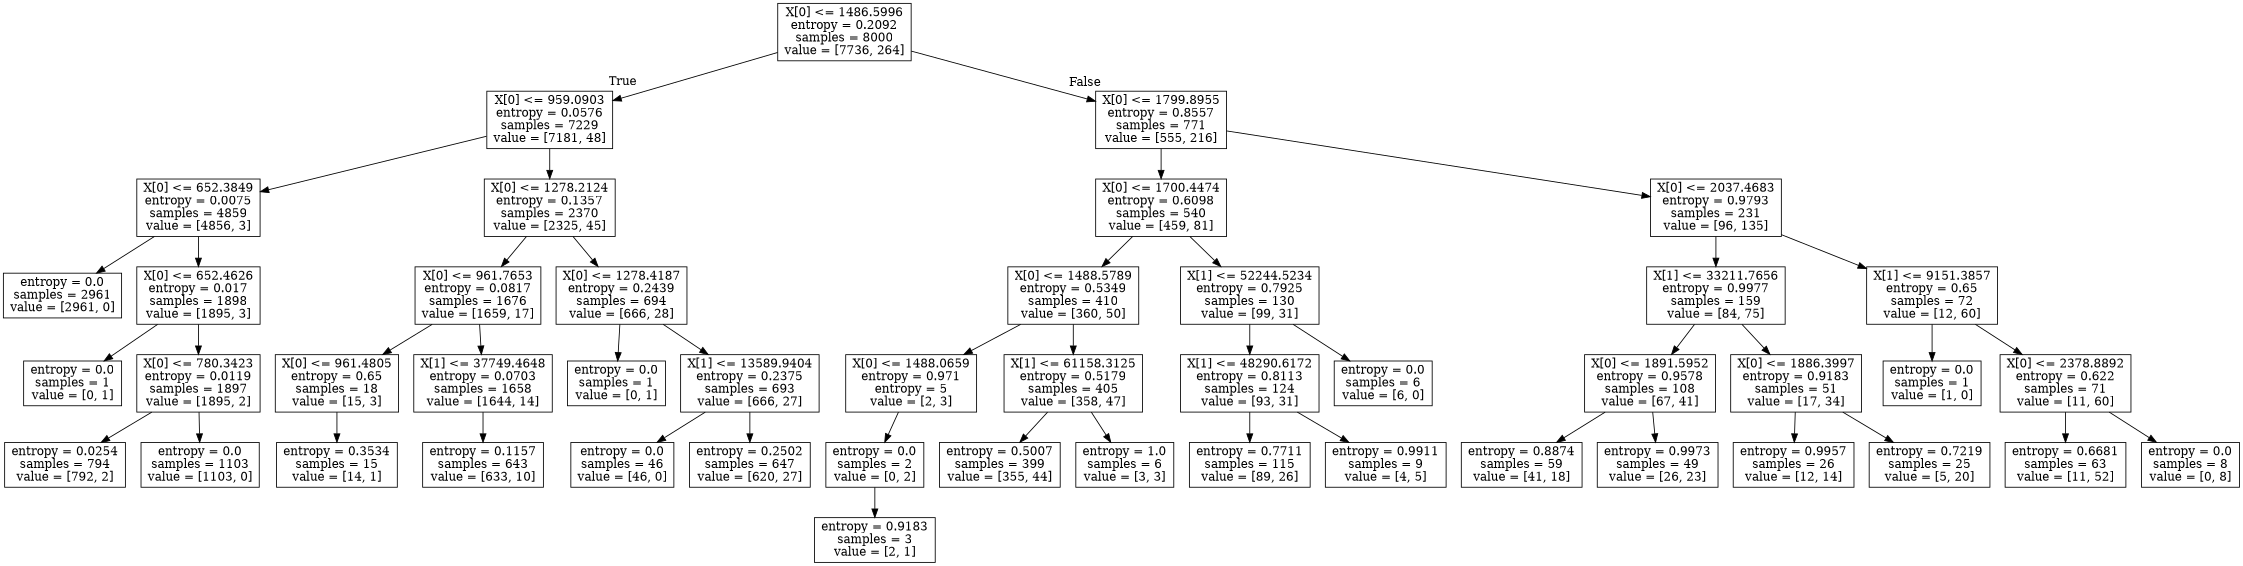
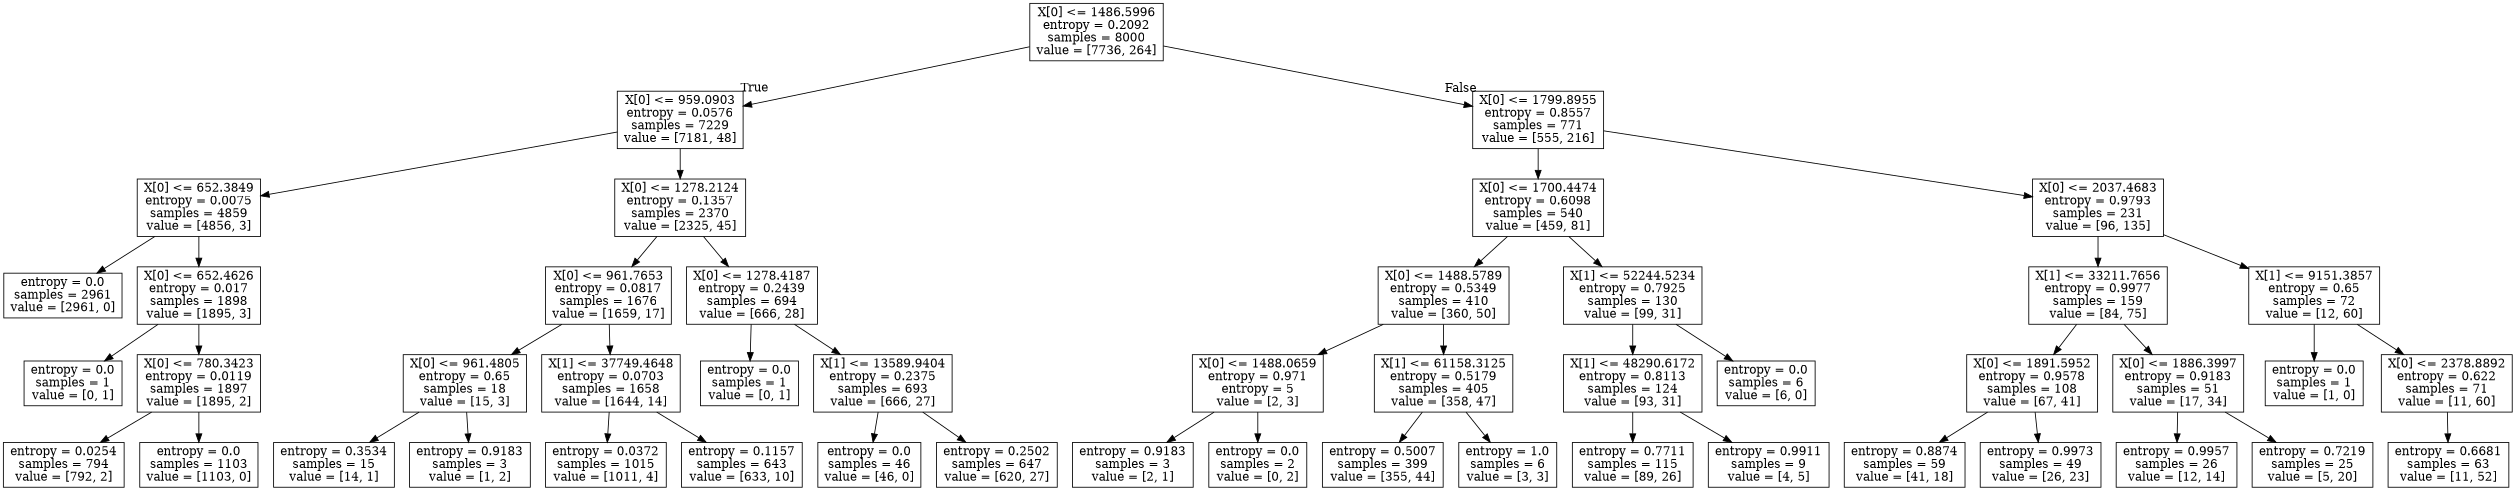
none -> (470, 465)
none -> (606, 465)
(2190, 465) -> none
(875, 498) -> (1194, 425)
